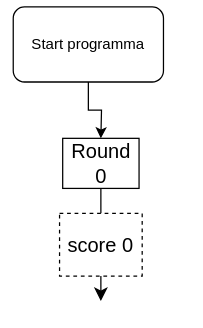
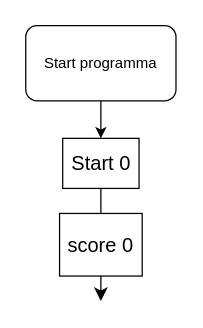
(88, 44) -> (101, 63)
(101, 163) -> (101, 163)
(101, 244) -> (101, 244)
